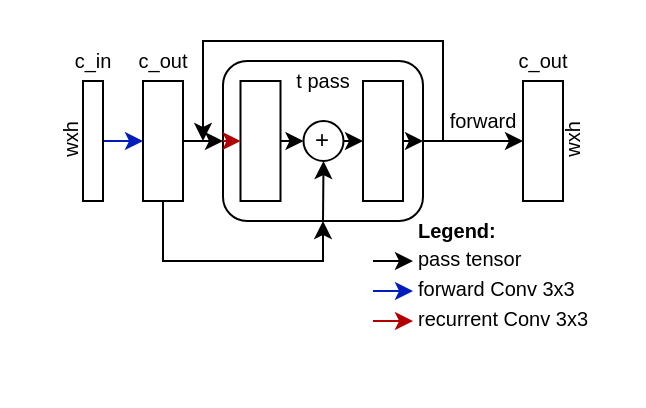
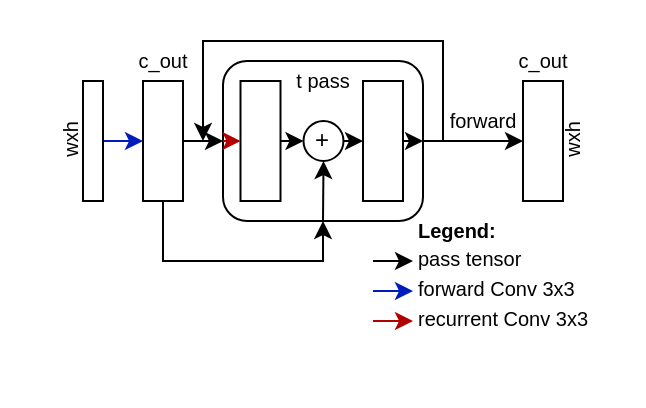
(93, 61) -> none
